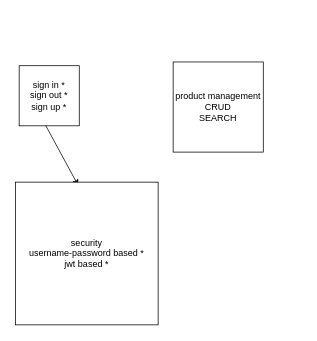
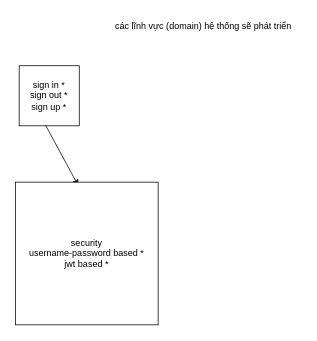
none -> (203, 27)
(218, 107) -> none
